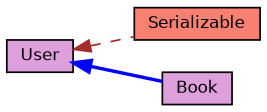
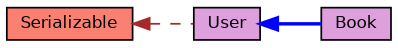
(112, 41) -> (172, 24)
